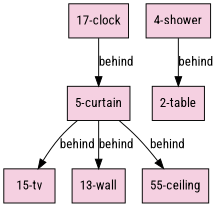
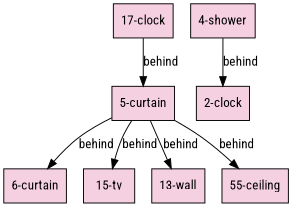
(178, 103) -> (223, 103)
none -> (35, 186)
